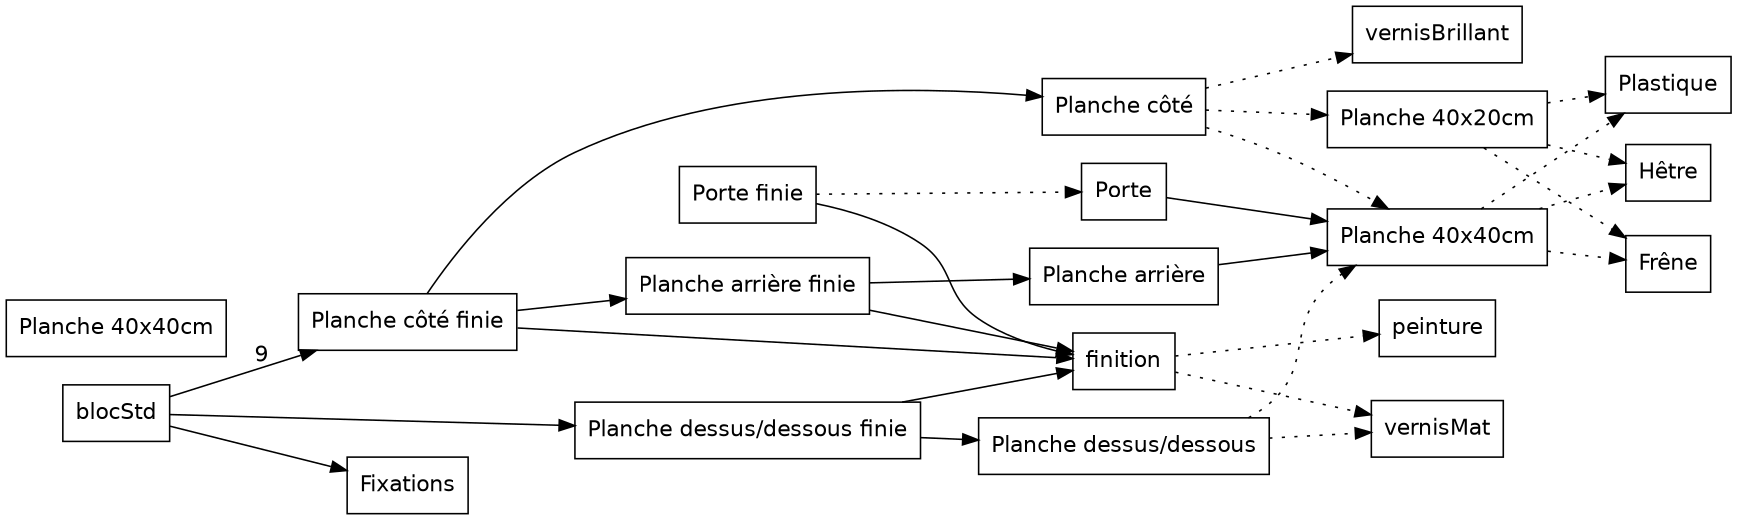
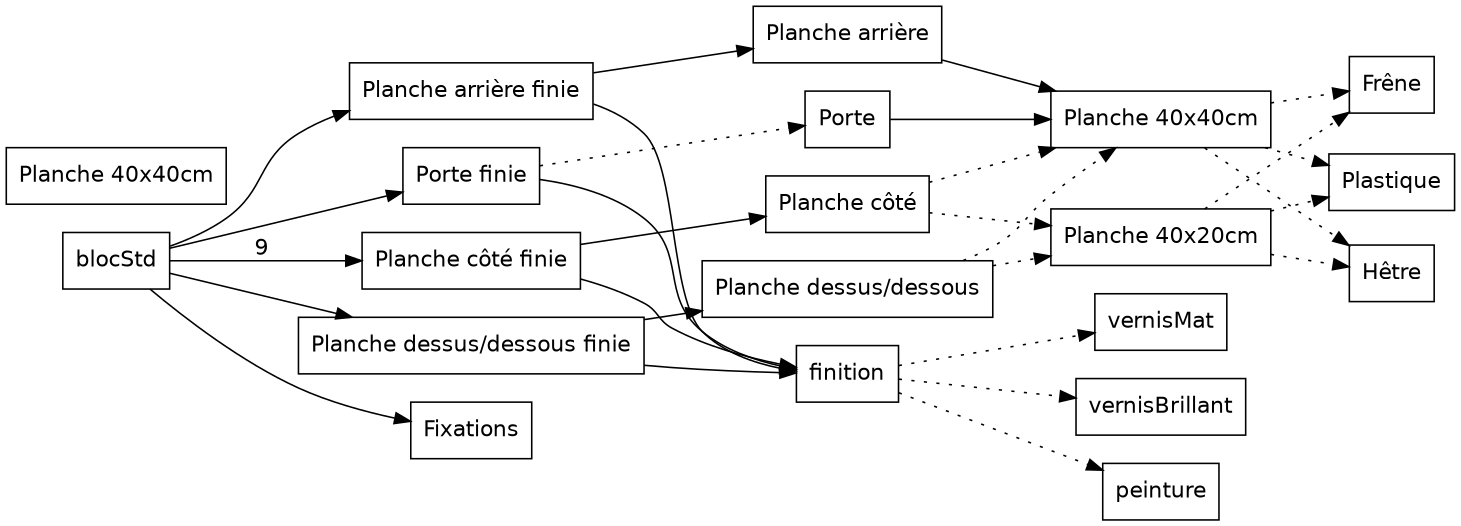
(1271, 73) -> (979, 388)
none -> (278, 222)
(564, 305) -> (256, 185)
(1312, 436) -> (1014, 262)
